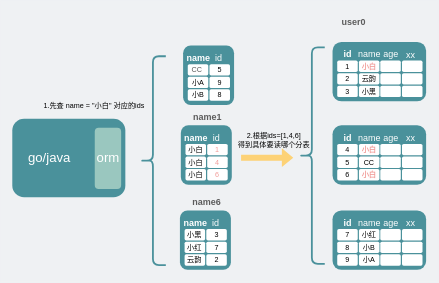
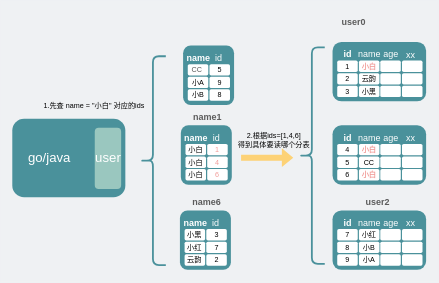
(108, 158) -> (108, 158)
none -> (378, 201)
